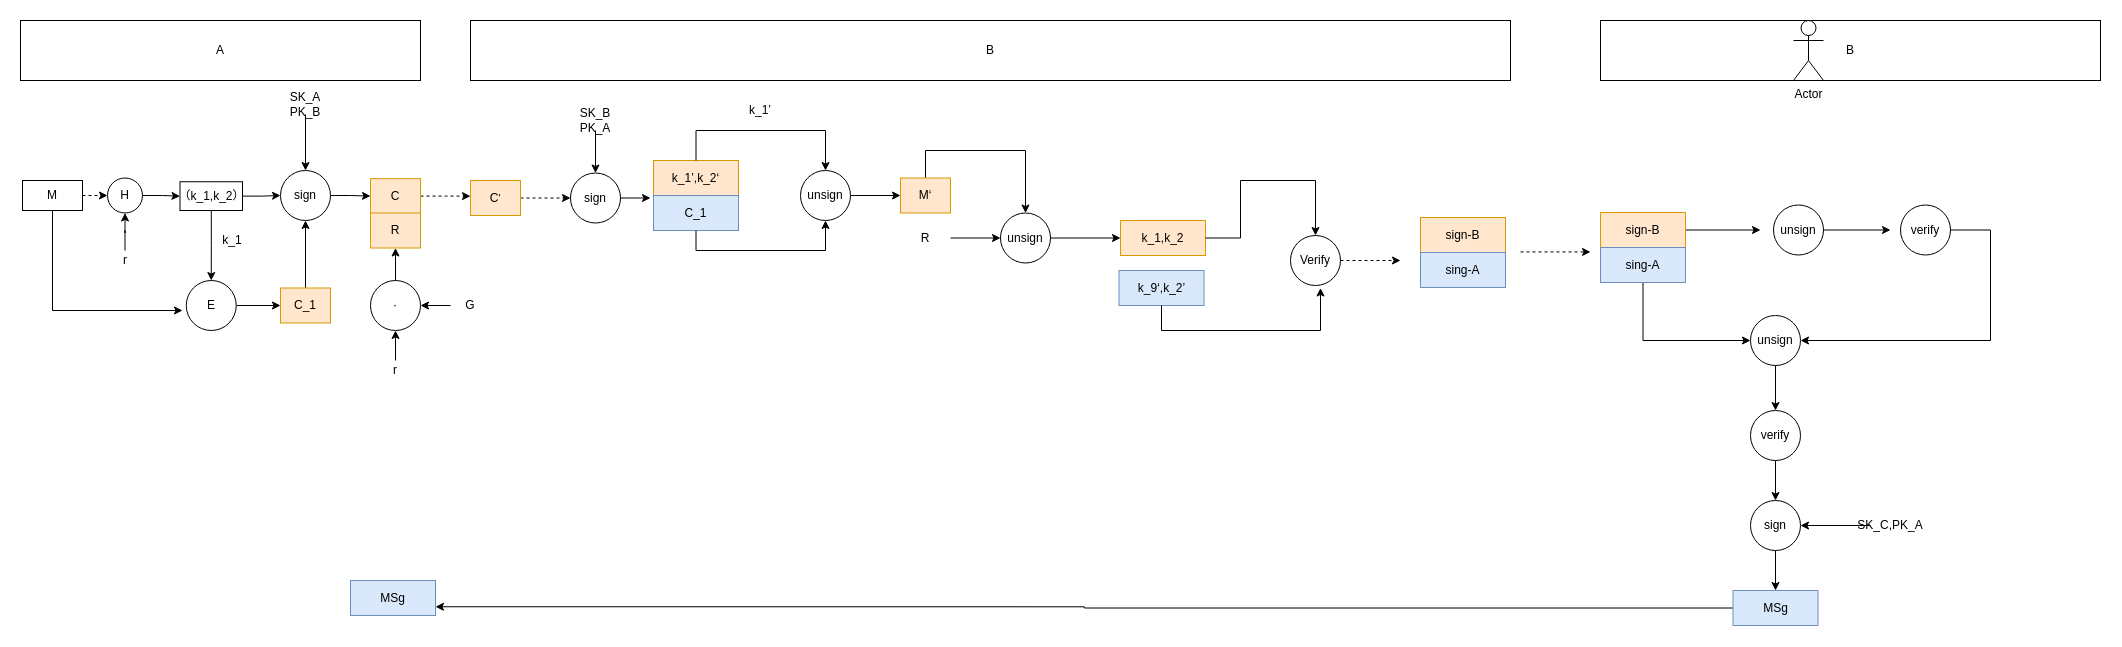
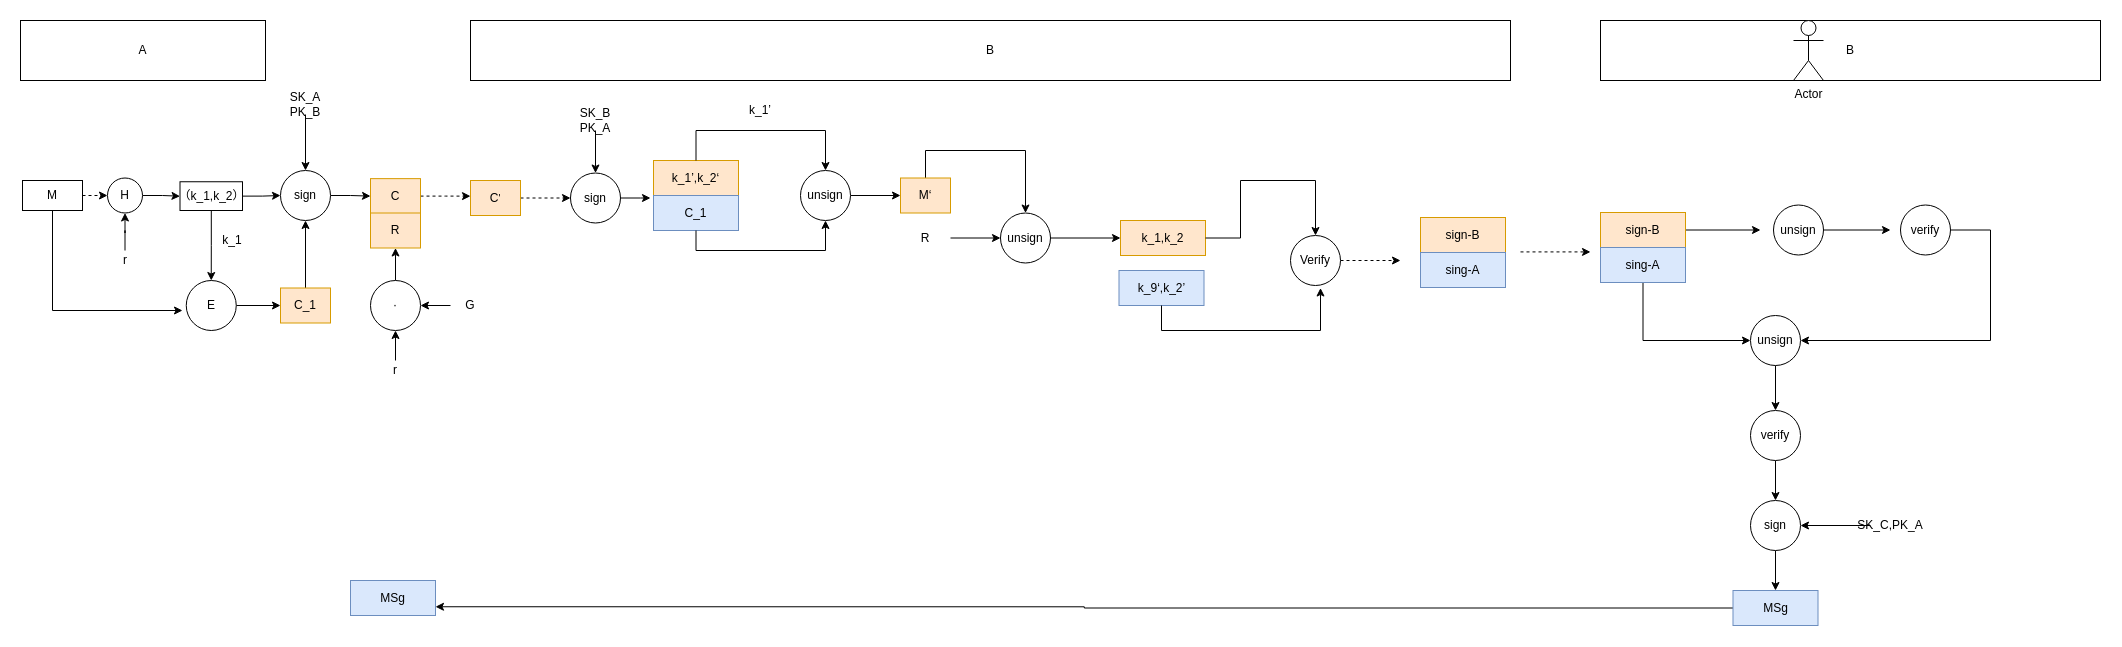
(221, 51) -> (143, 51)
